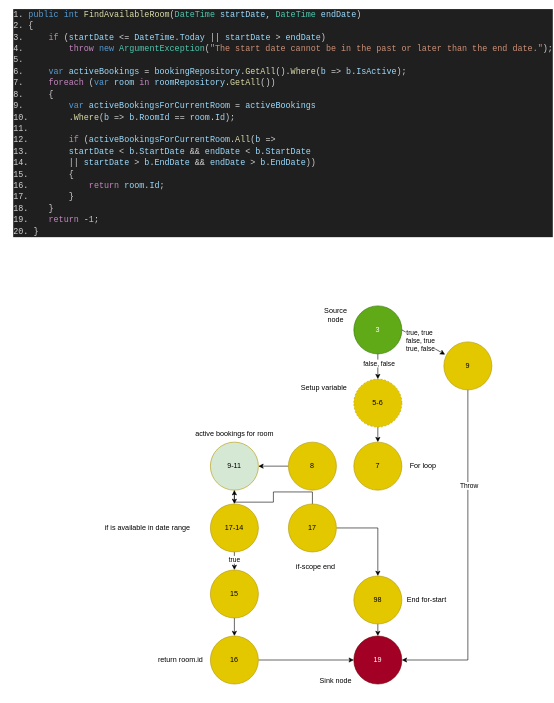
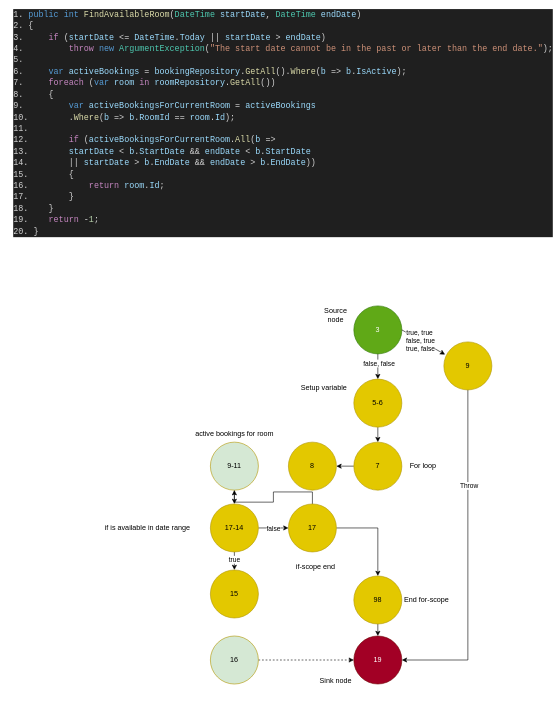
(378, 403) -> (378, 403)
(263, 466) -> none
none -> (341, 466)
none -> (274, 528)
(427, 600) -> (427, 600)
(234, 625) -> none
(180, 660) -> none
(234, 660) -> (234, 660)
(258, 660) -> (258, 660)
